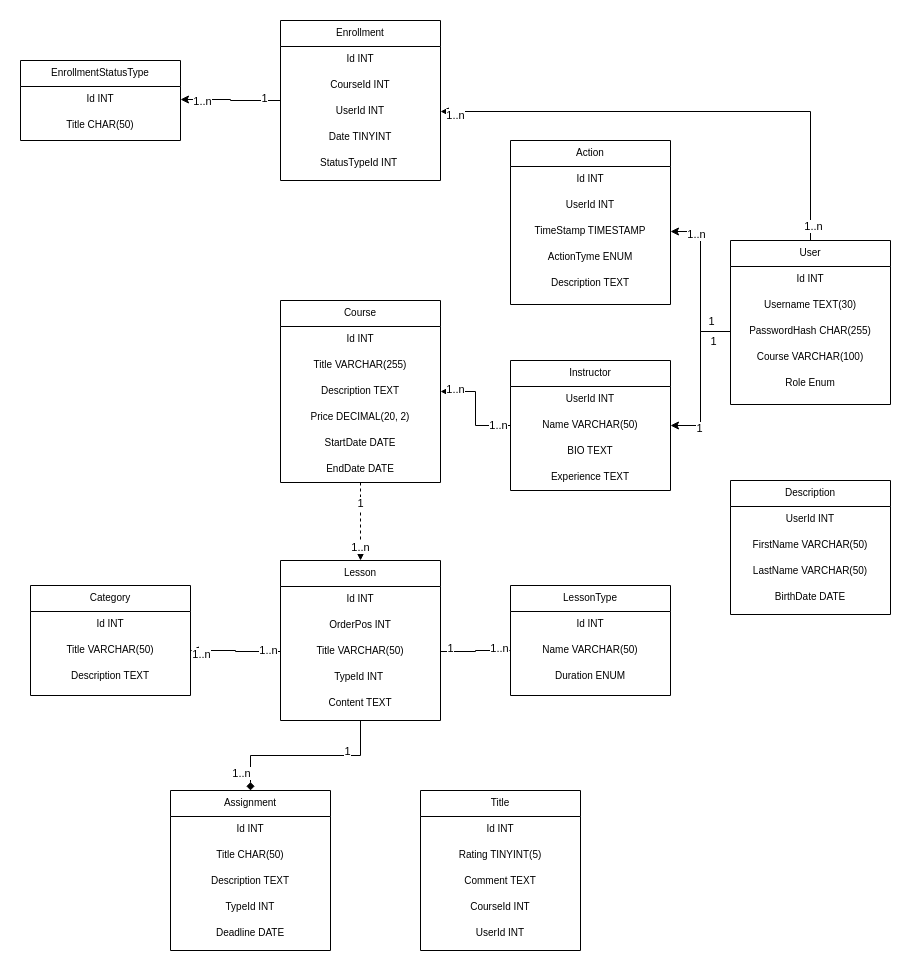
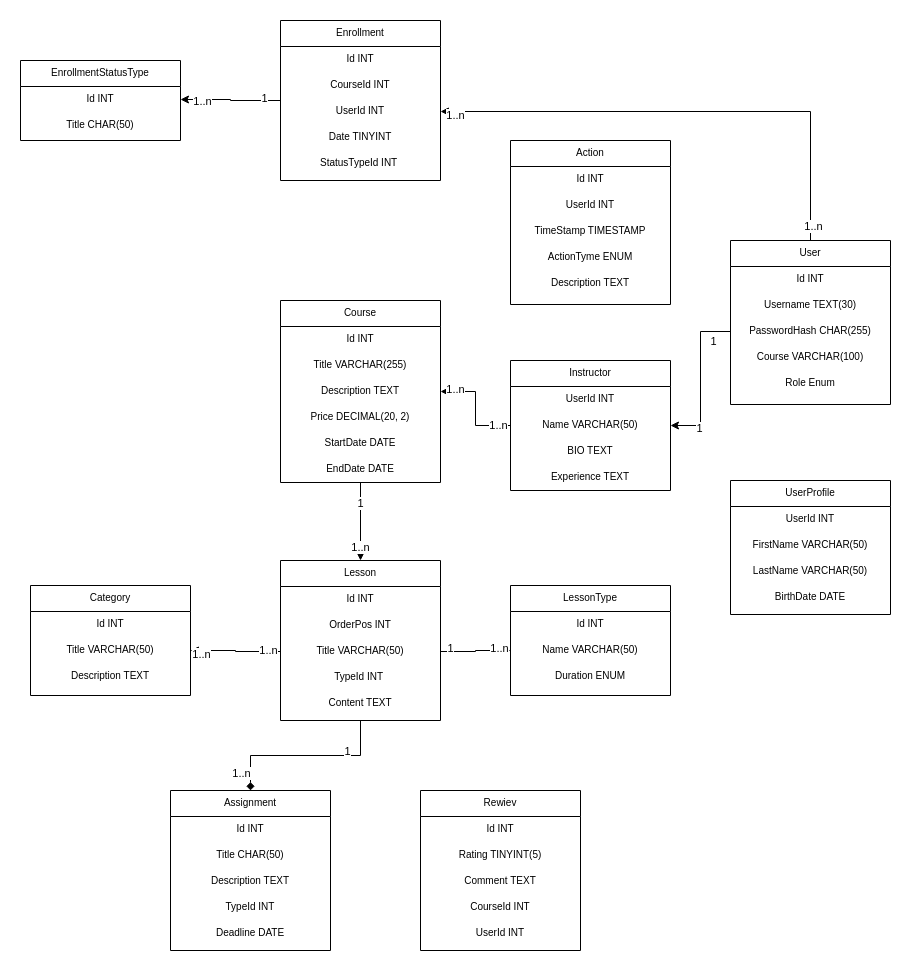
(701, 269) -> none
(810, 493) -> (810, 493)
(361, 525) -> (361, 525)
(500, 803) -> (500, 803)
